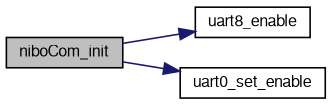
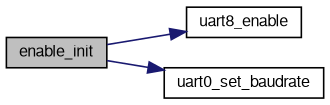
(65, 53) -> (57, 53)
(253, 83) -> (244, 83)
